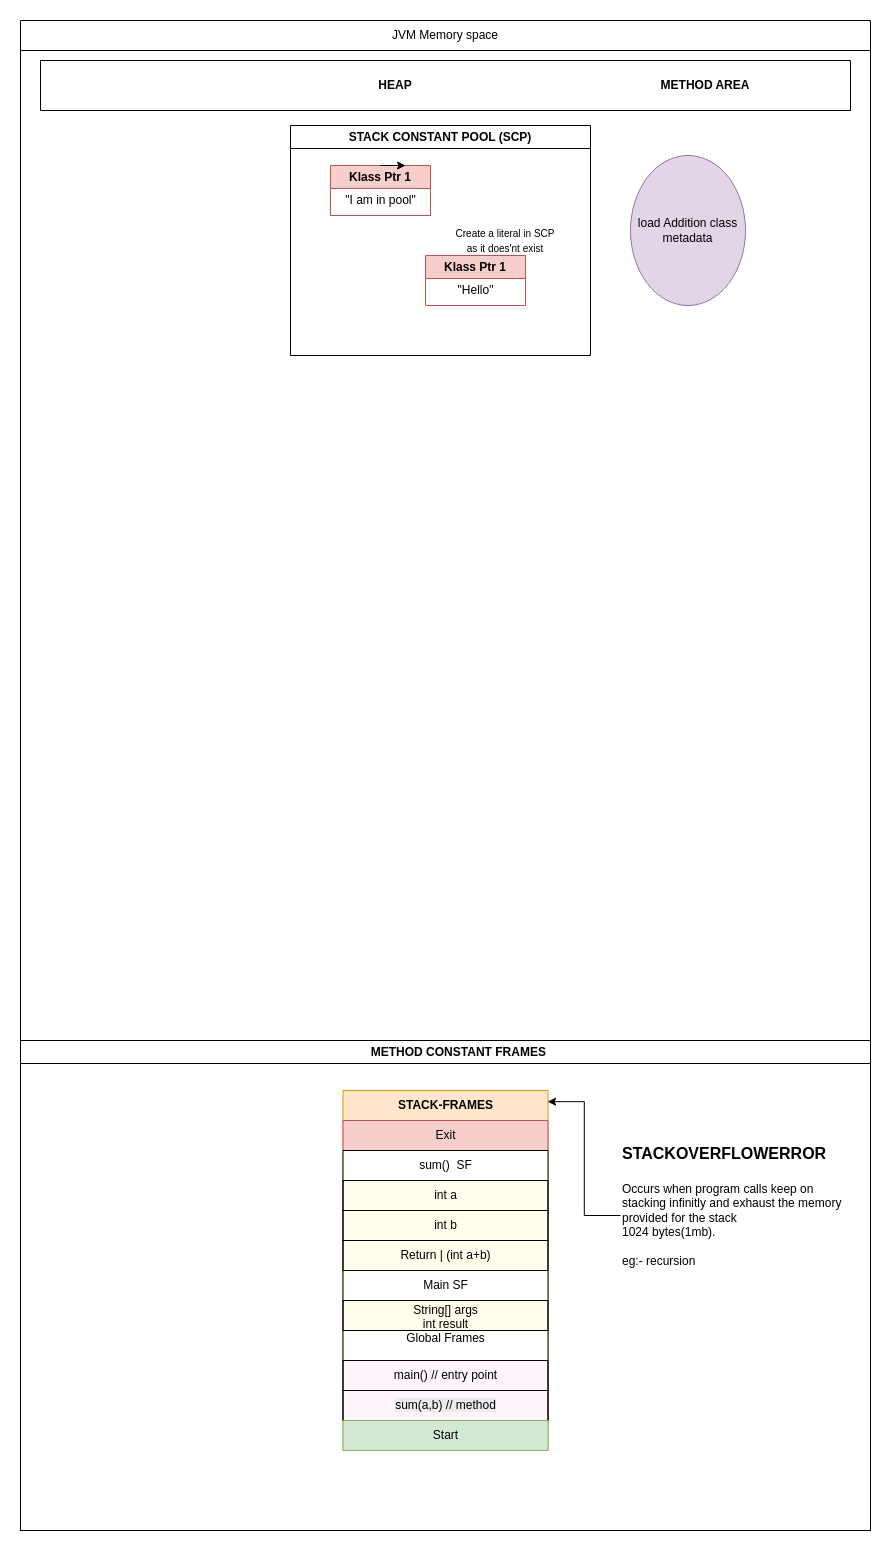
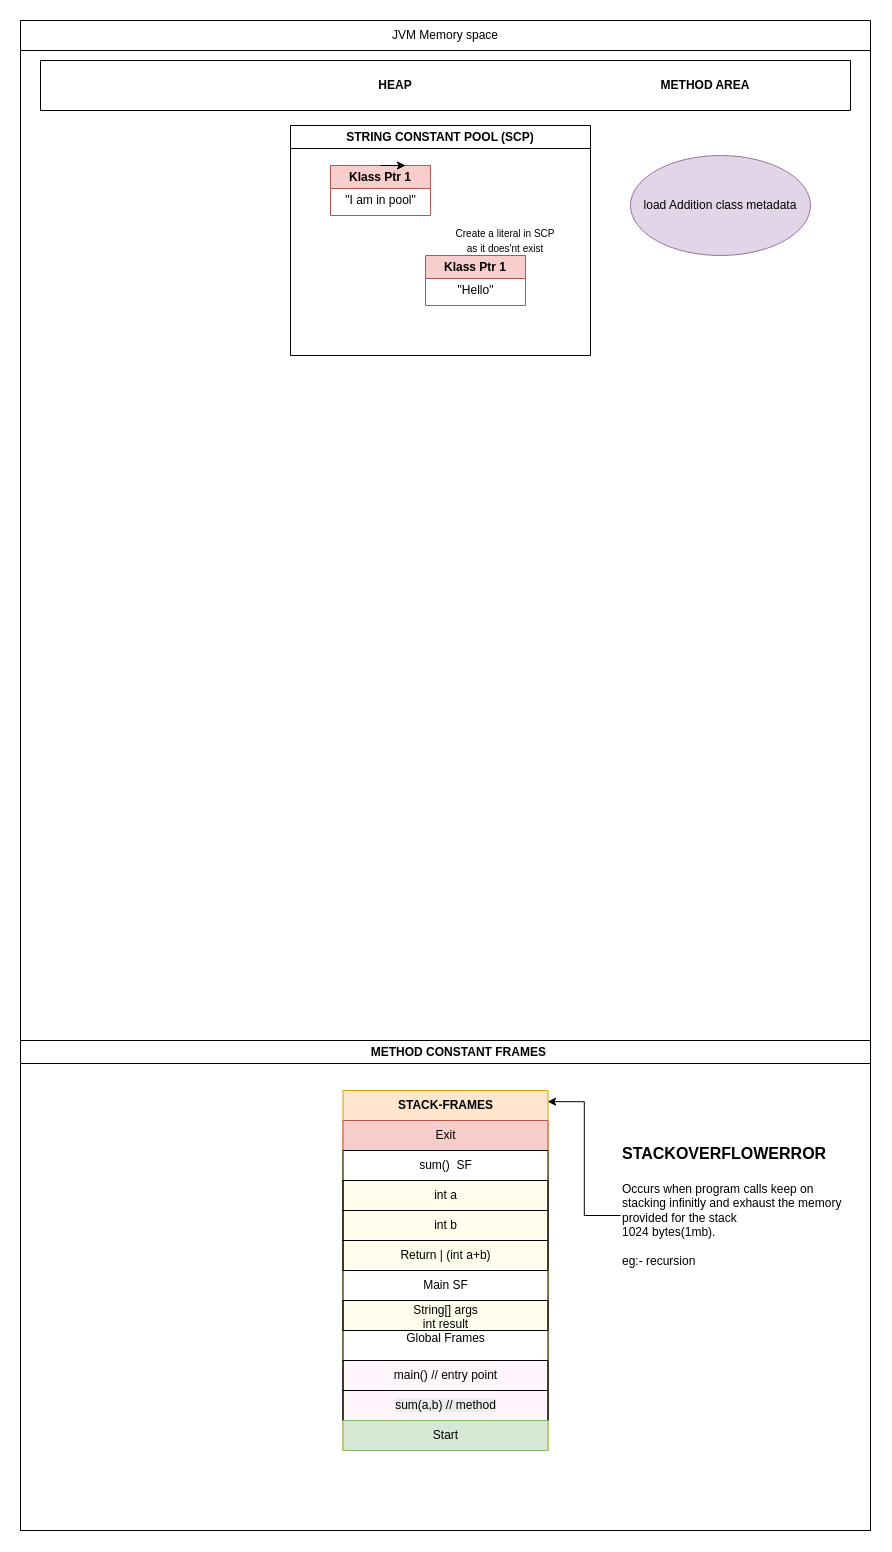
(441, 138) -> (441, 138)
(688, 231) -> (721, 206)
